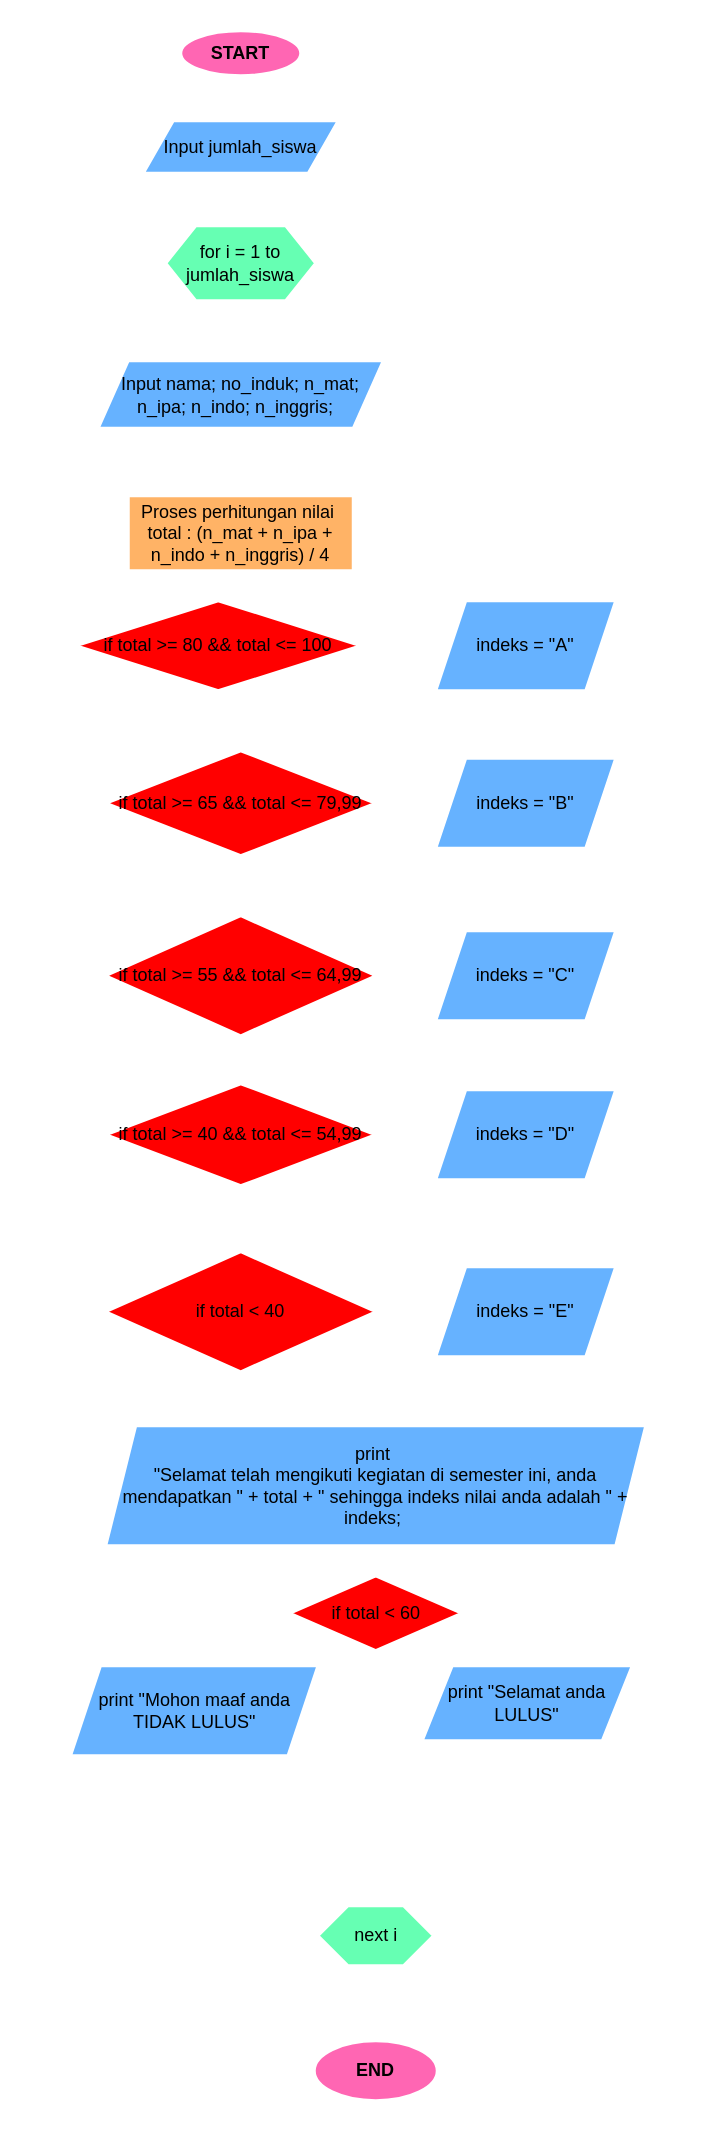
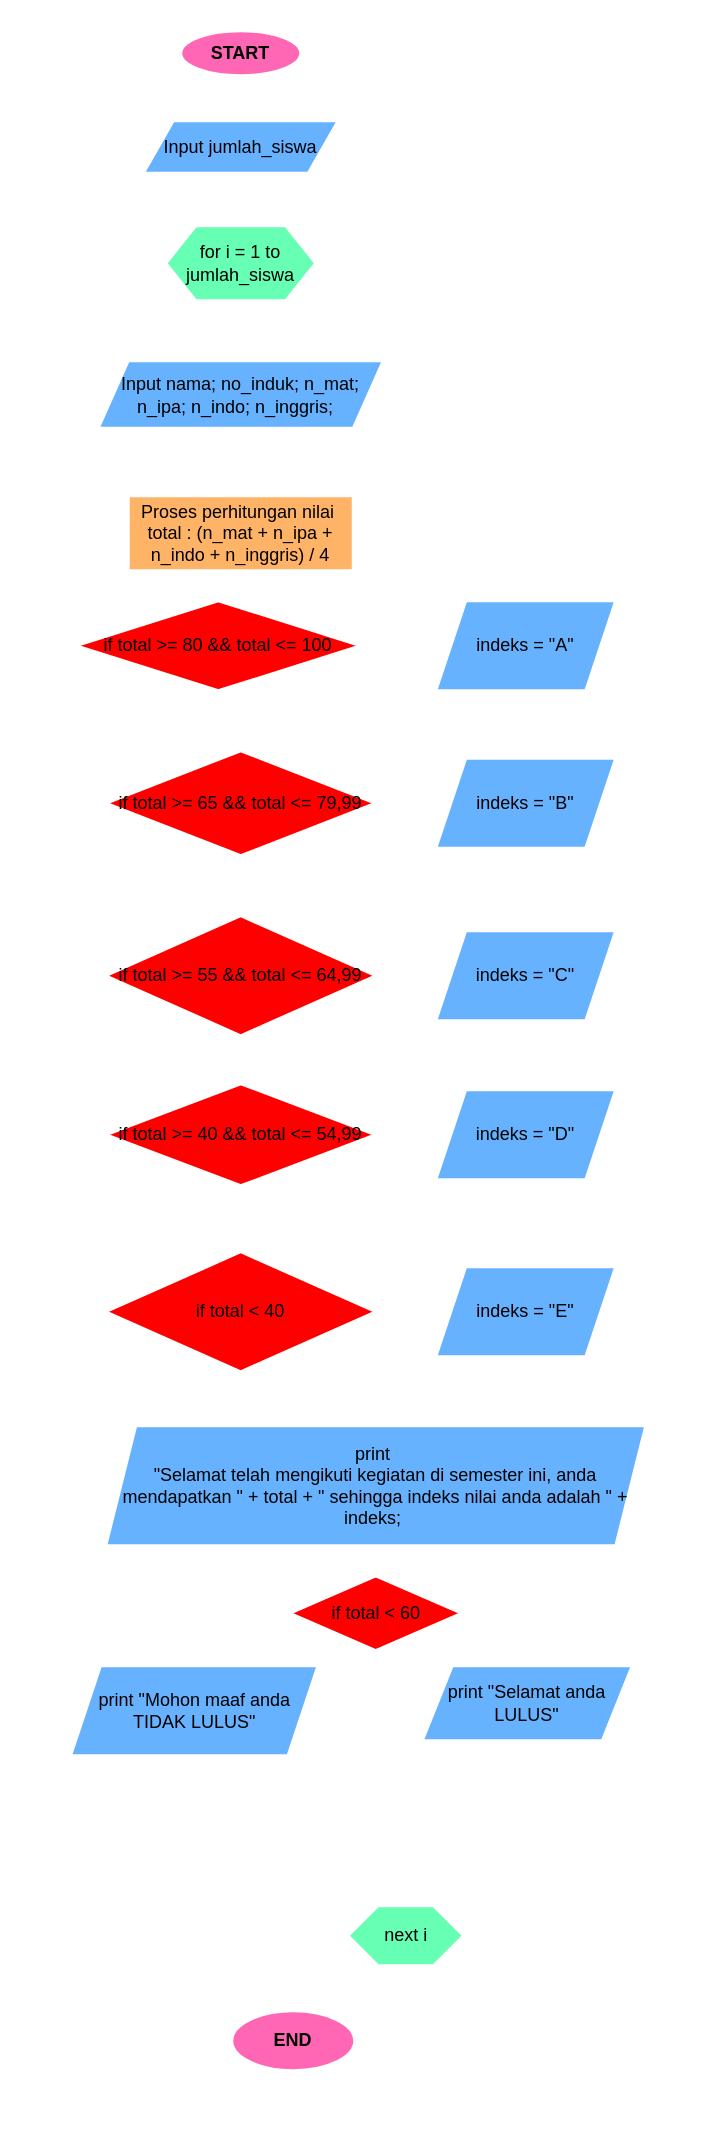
(376, 1936) -> (406, 1936)
(376, 2071) -> (293, 2041)
